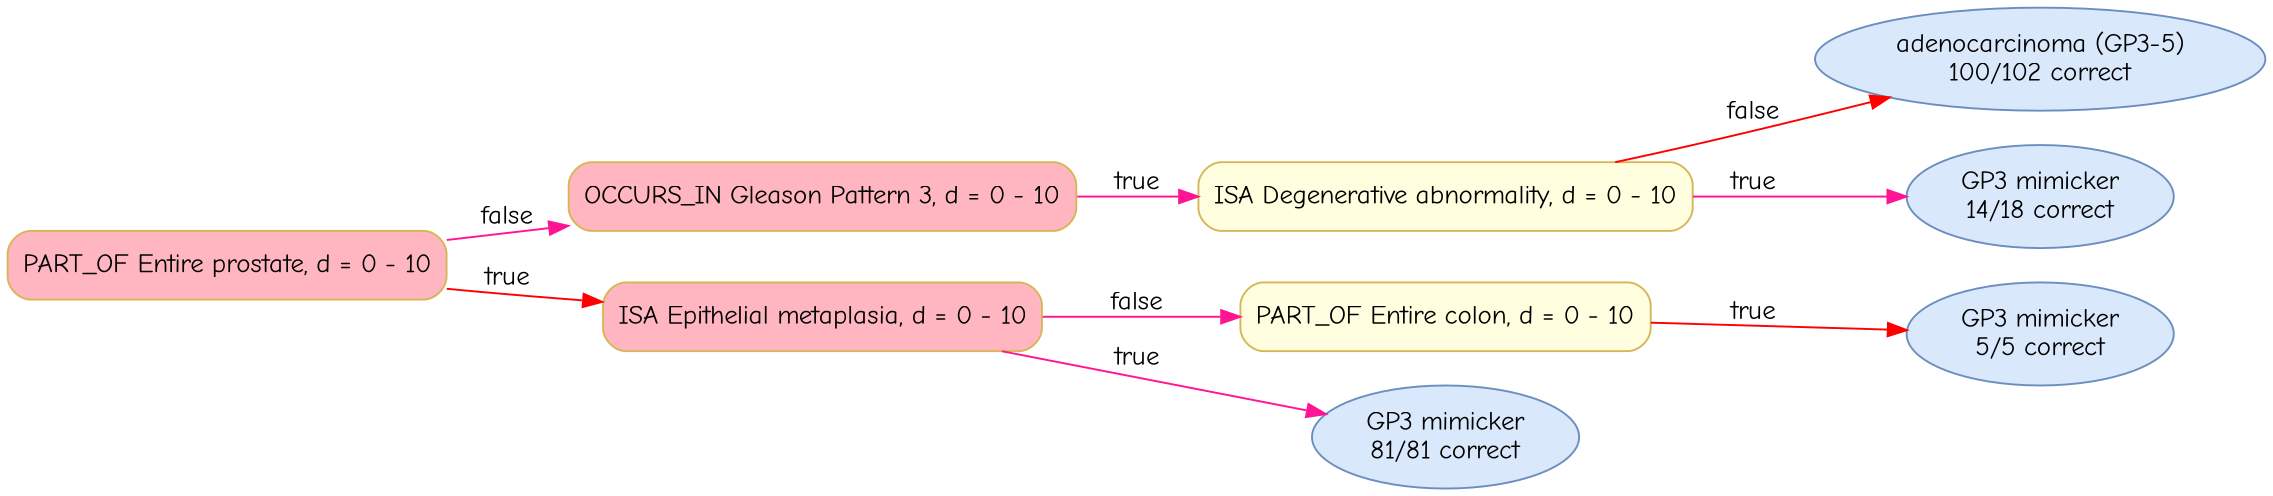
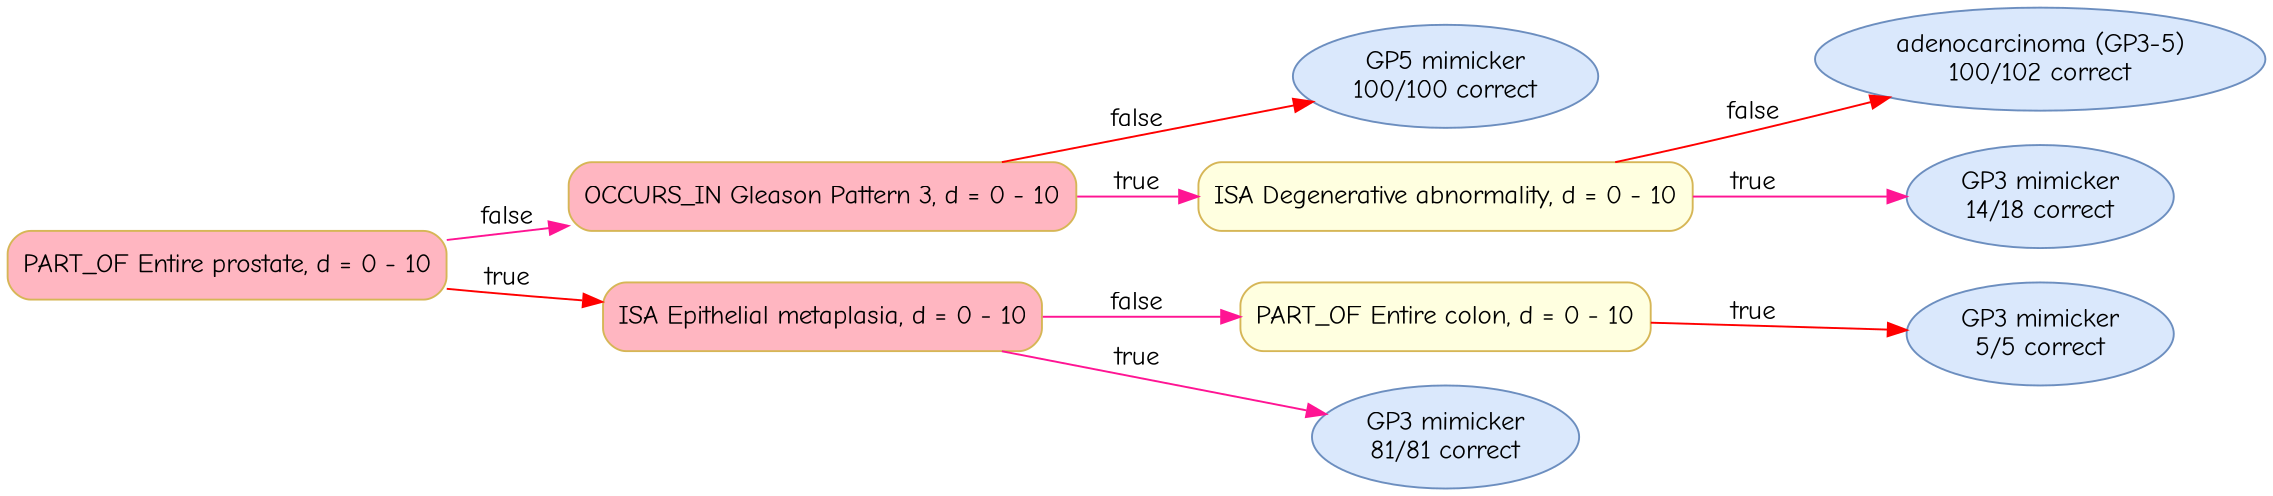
none -> (1446, 76)
